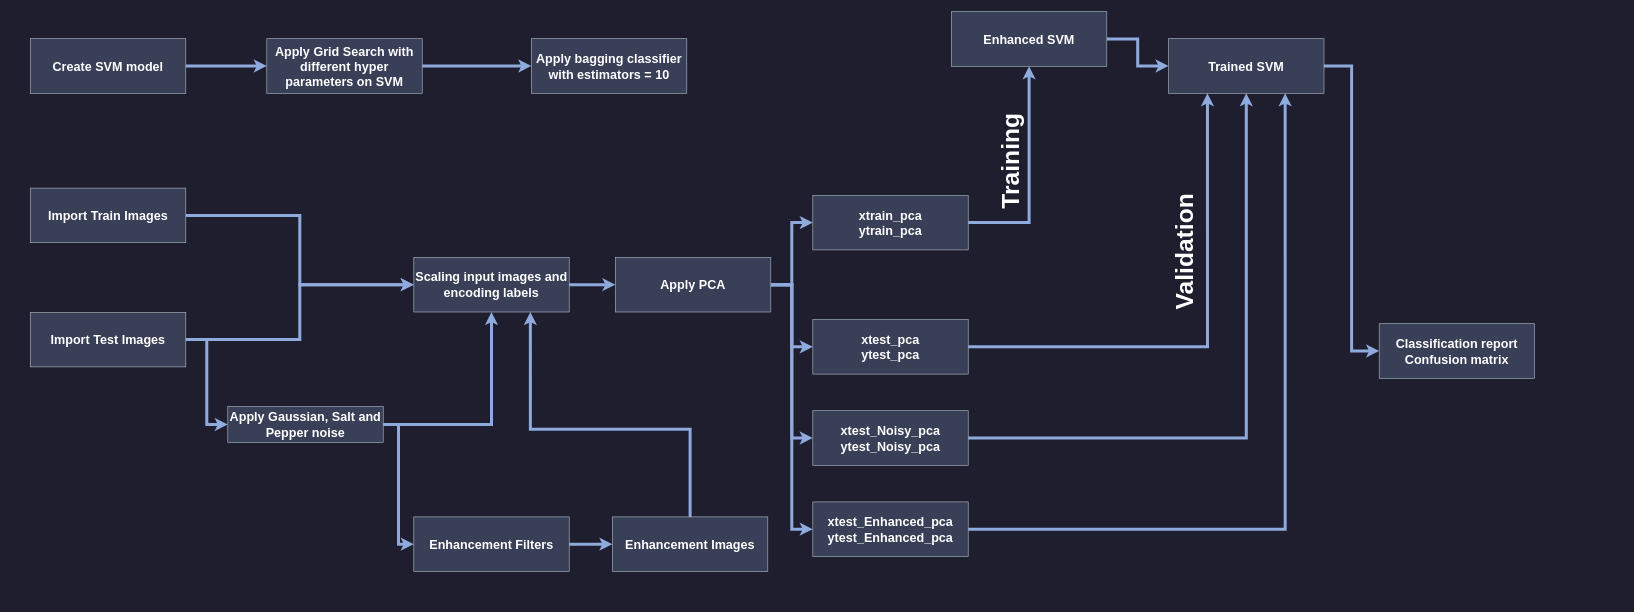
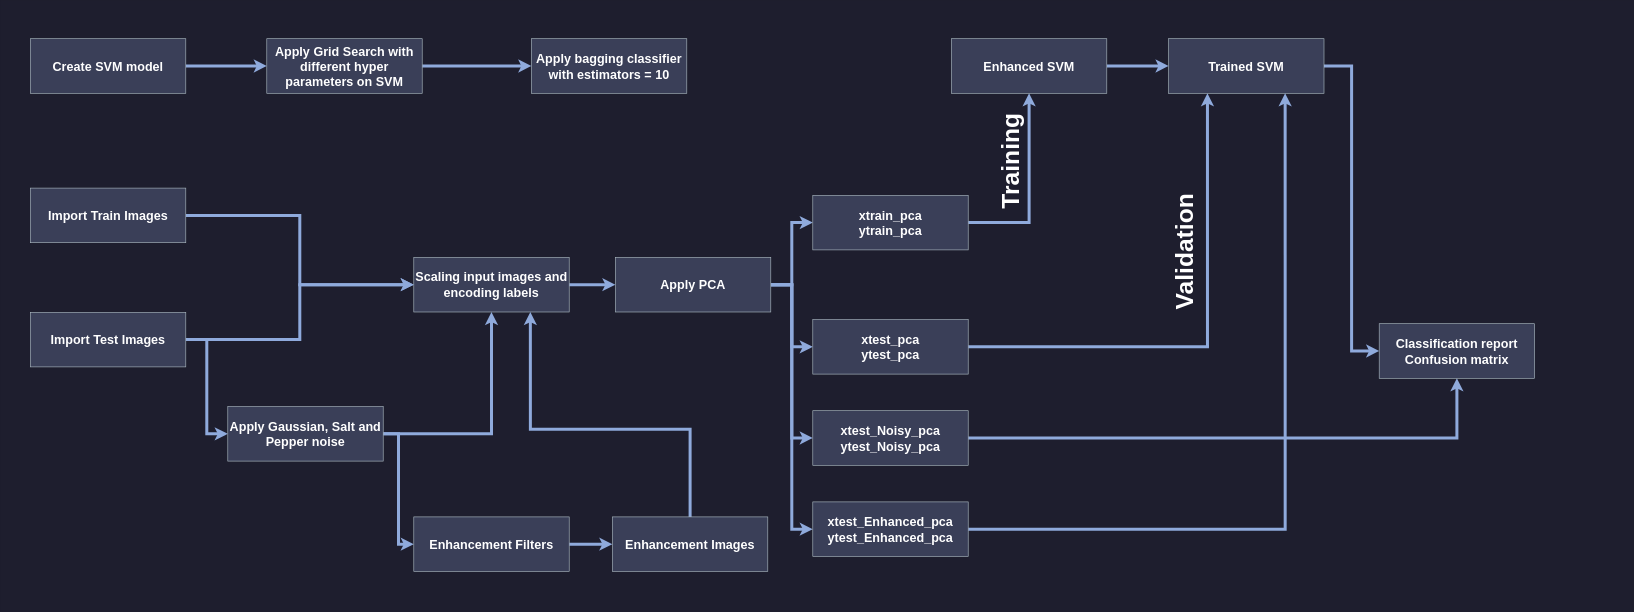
(1029, 39) -> (1029, 66)
(1246, 270) -> (1377, 438)
(305, 425) -> (305, 434)
